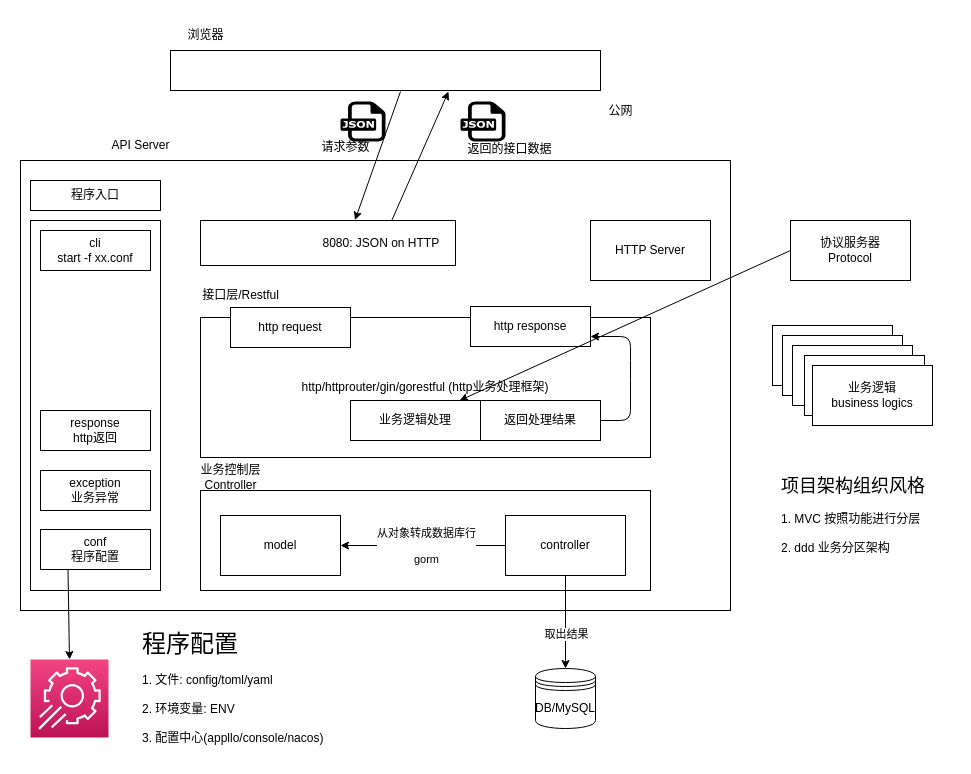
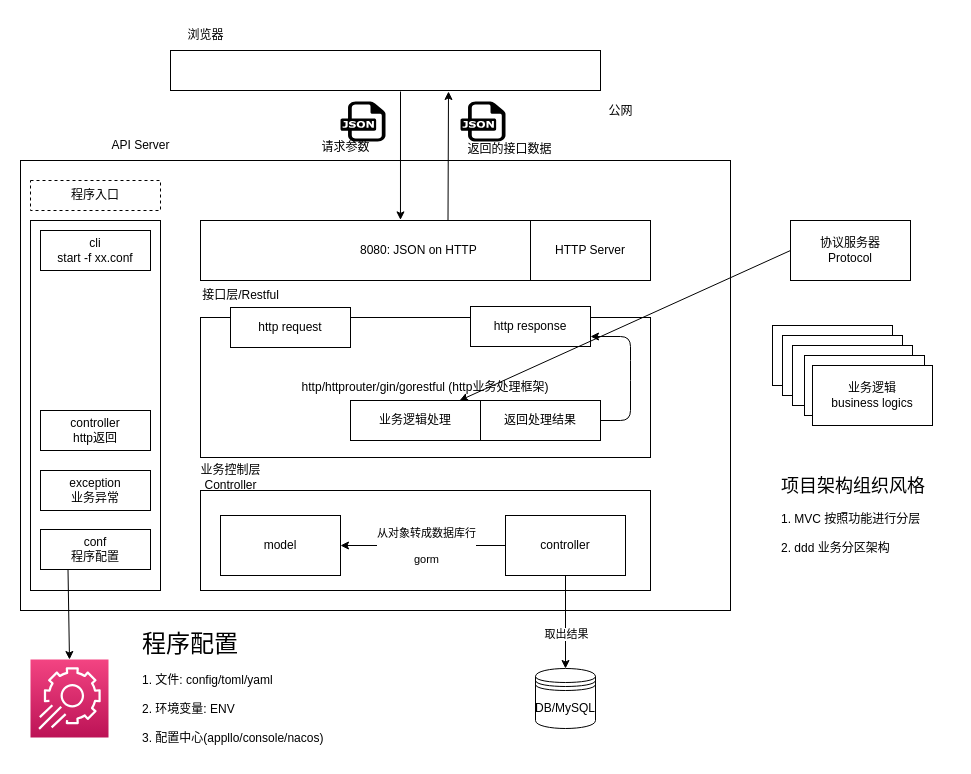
(96, 196) -> (96, 196)
(328, 243) -> (366, 251)
(651, 251) -> (591, 251)
(96, 431) -> (96, 431)
